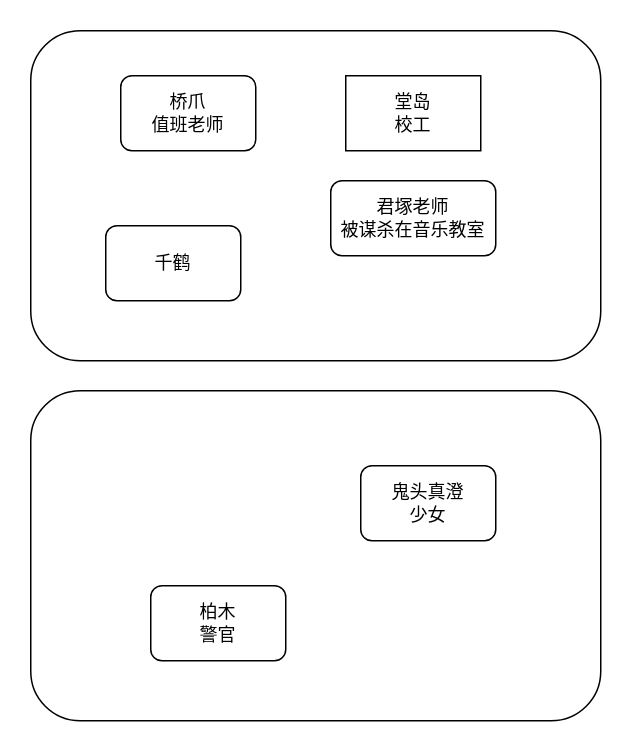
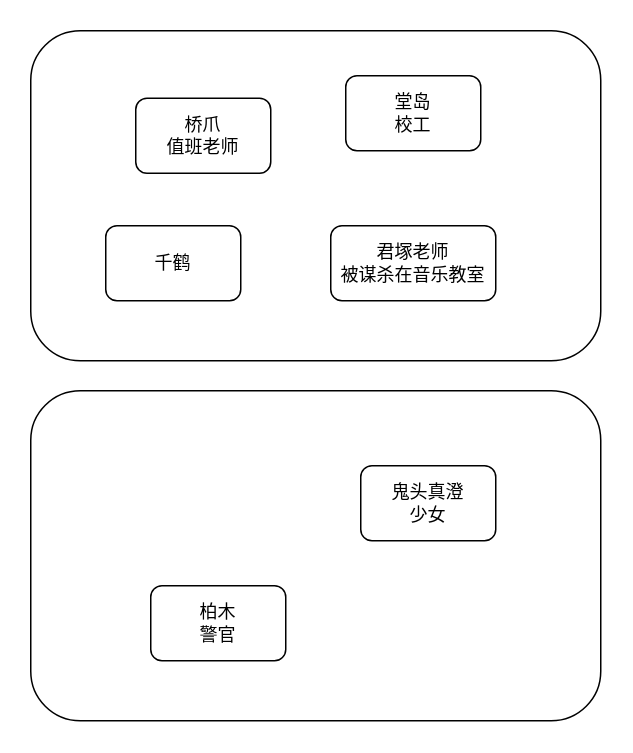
(188, 113) -> (203, 136)
(413, 113) -> (413, 113)
(413, 218) -> (413, 263)
